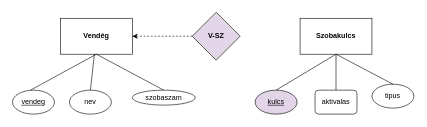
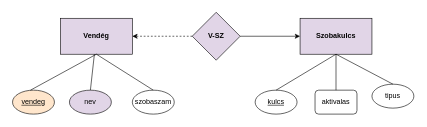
(96, 36) -> (96, 36)
none -> (294, 36)
(336, 36) -> (336, 36)
(164, 98) -> (153, 102)
(33, 102) -> (33, 102)
(90, 102) -> (90, 102)
(276, 102) -> (276, 102)
